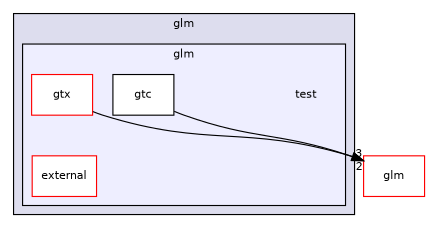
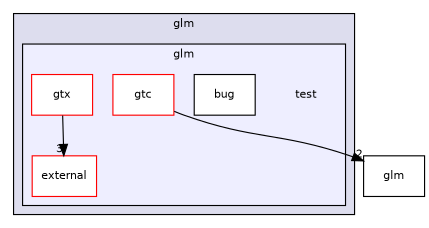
(143, 95) -> (143, 95)
none -> (225, 95)
(222, 136) -> (63, 130)
(394, 176) -> (394, 176)
